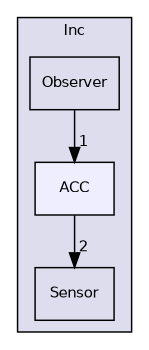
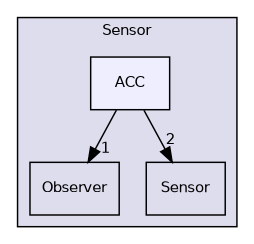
(75, 31) -> (127, 31)
(75, 129) -> (106, 130)
